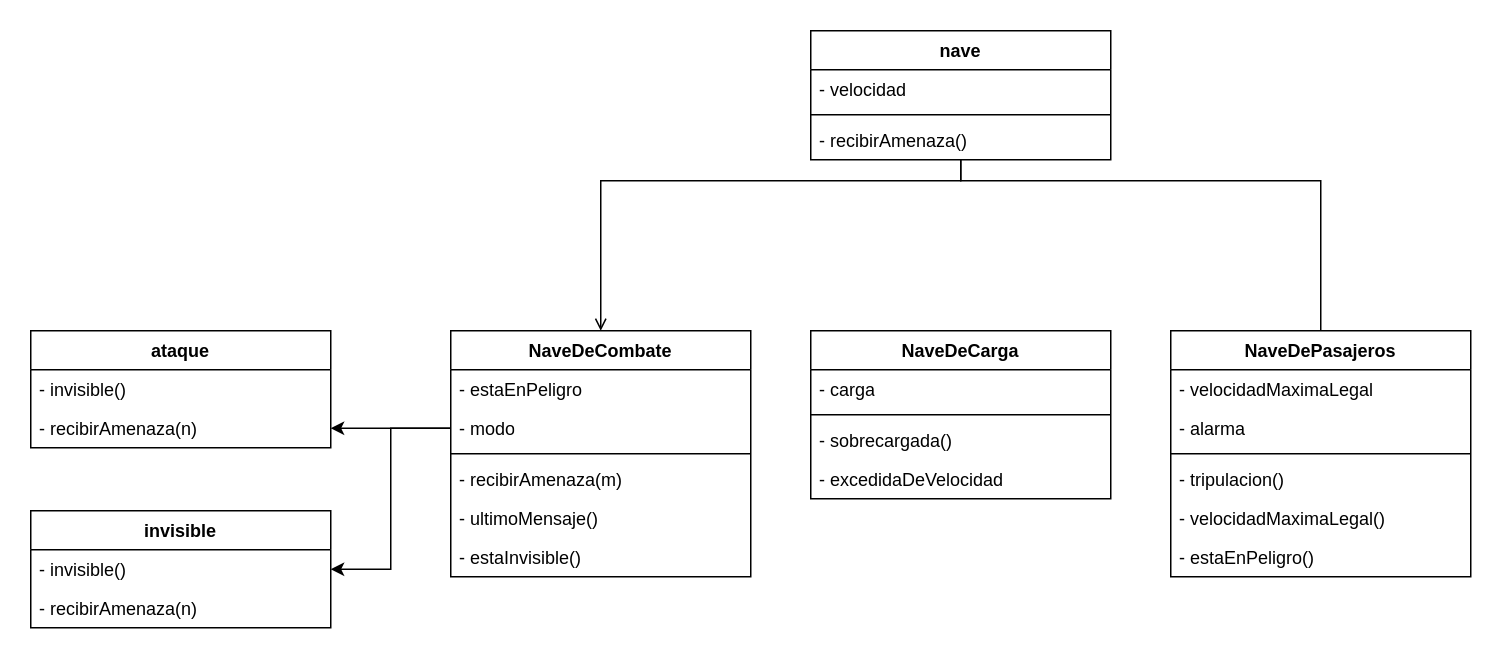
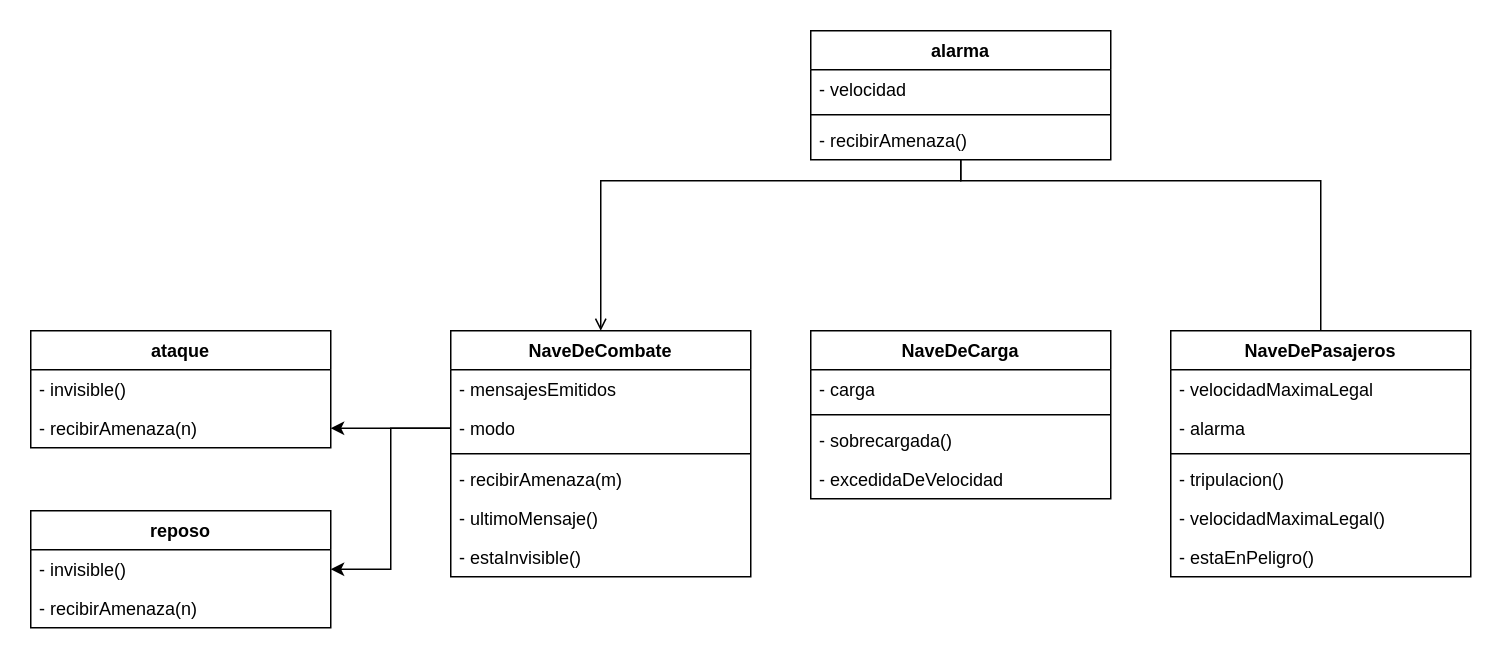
(961, 52) -> (961, 52)
(528, 391) -> (543, 391)
(181, 532) -> (181, 532)
